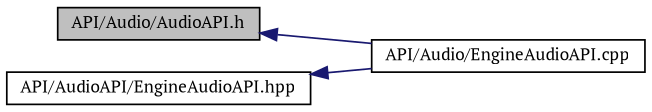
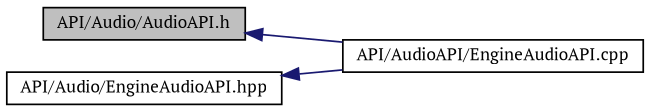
(508, 56) -> (493, 56)
(159, 88) -> (144, 88)
